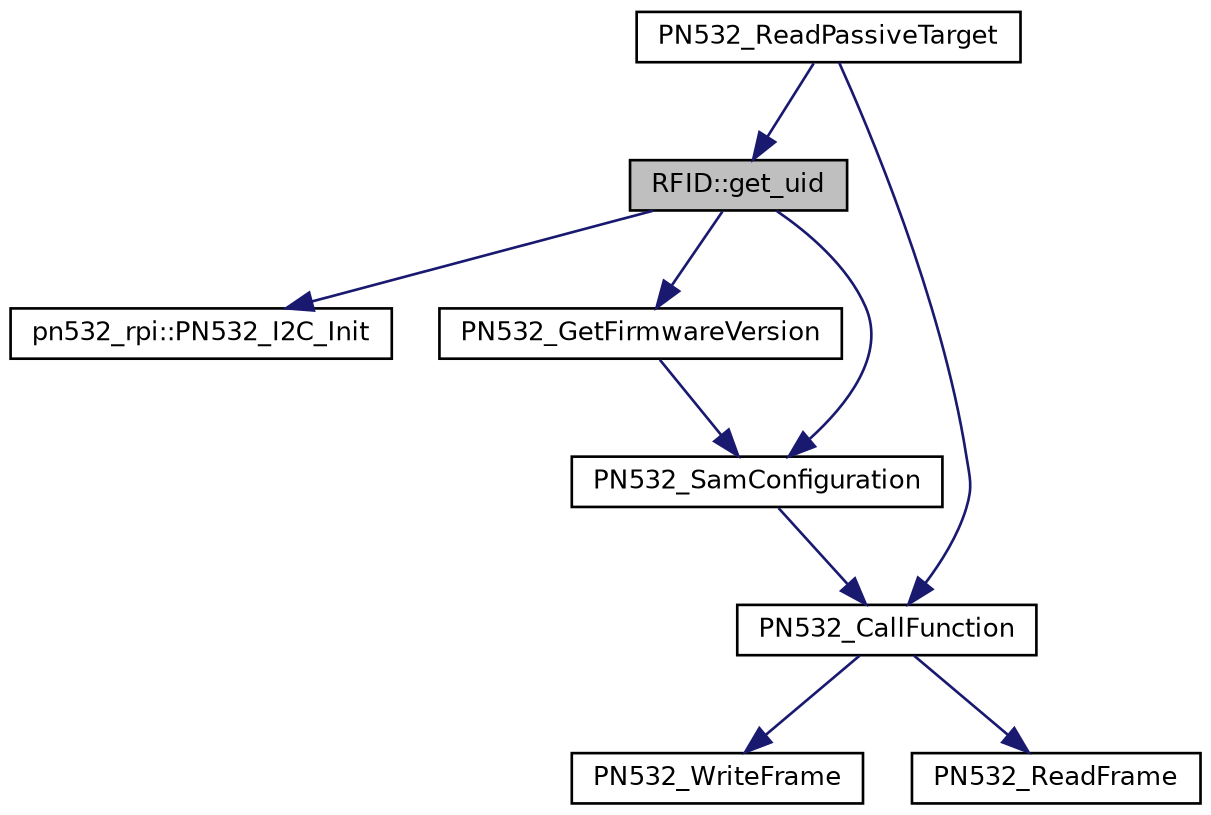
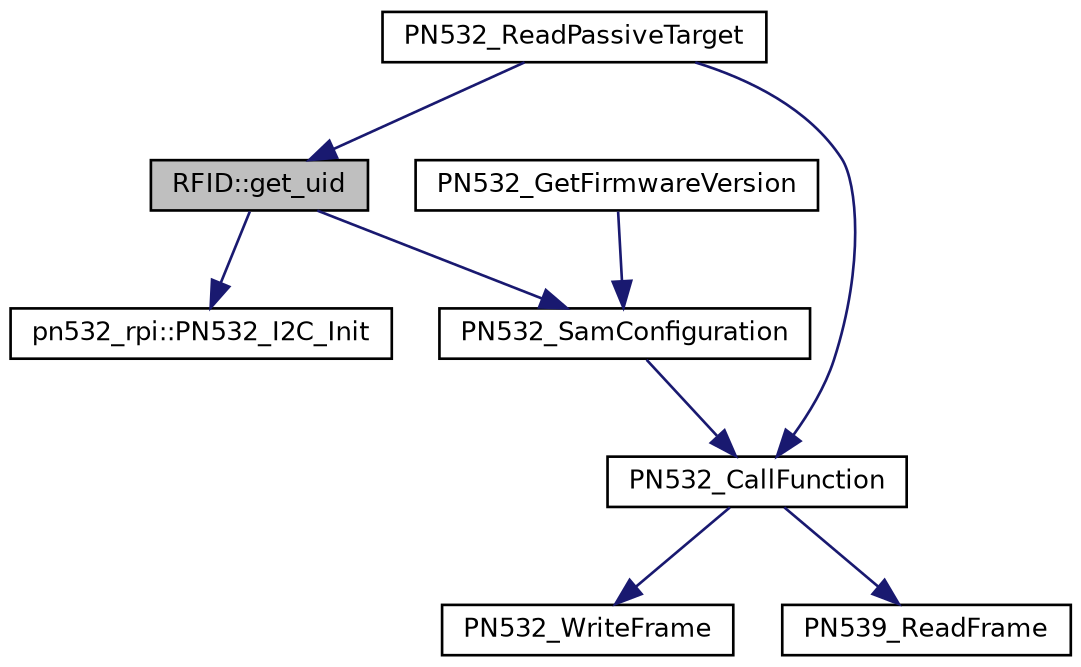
(697, 248) -> none
(1056, 778) -> (927, 630)
